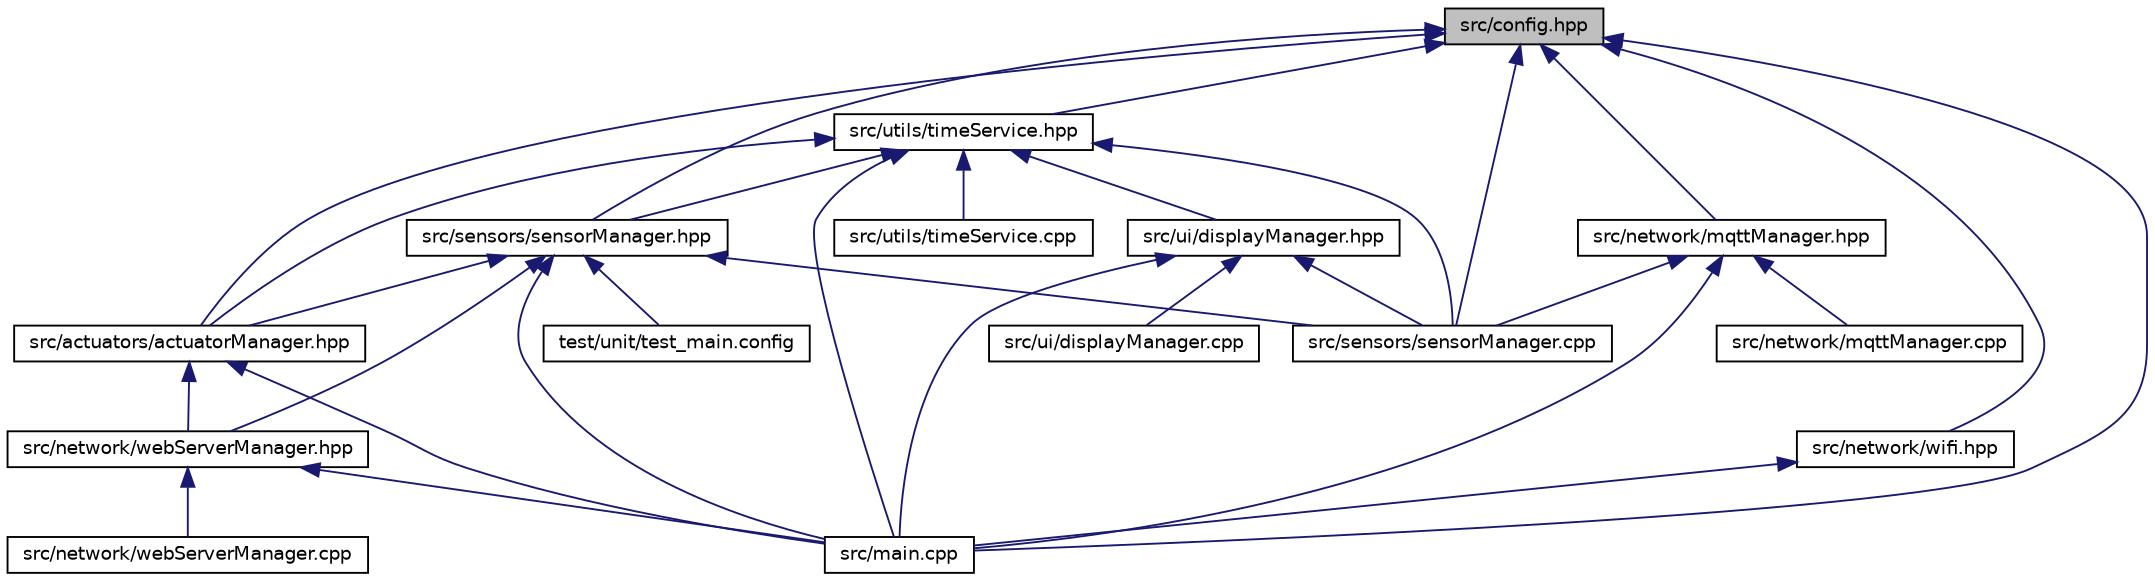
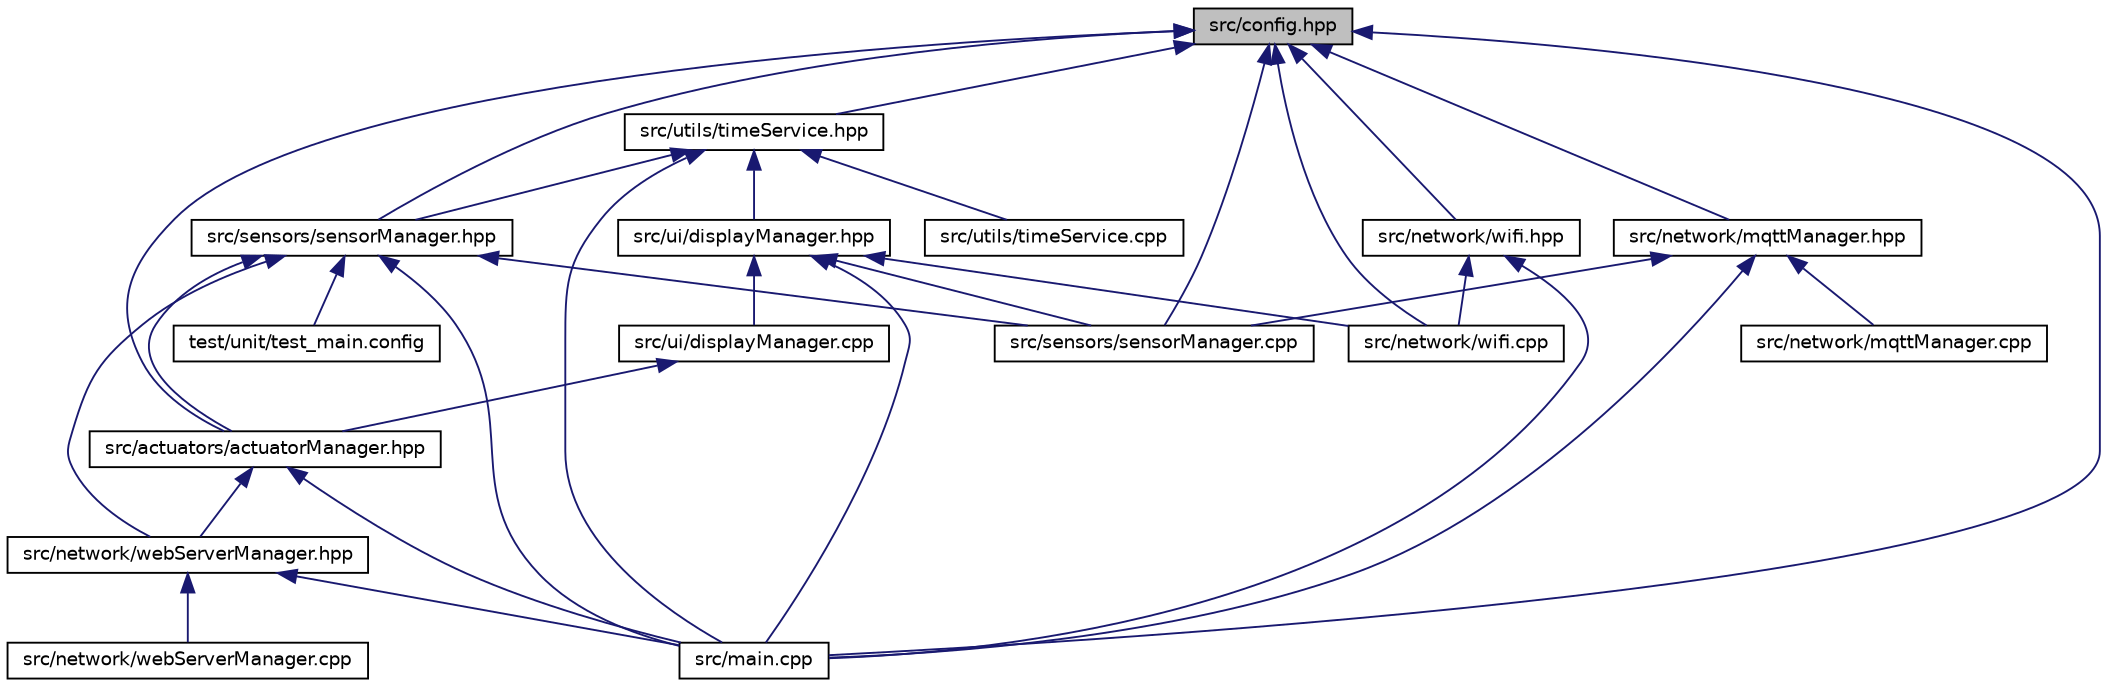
(1325, 180) -> none
(497, 187) -> (500, 398)
none -> (1456, 344)
